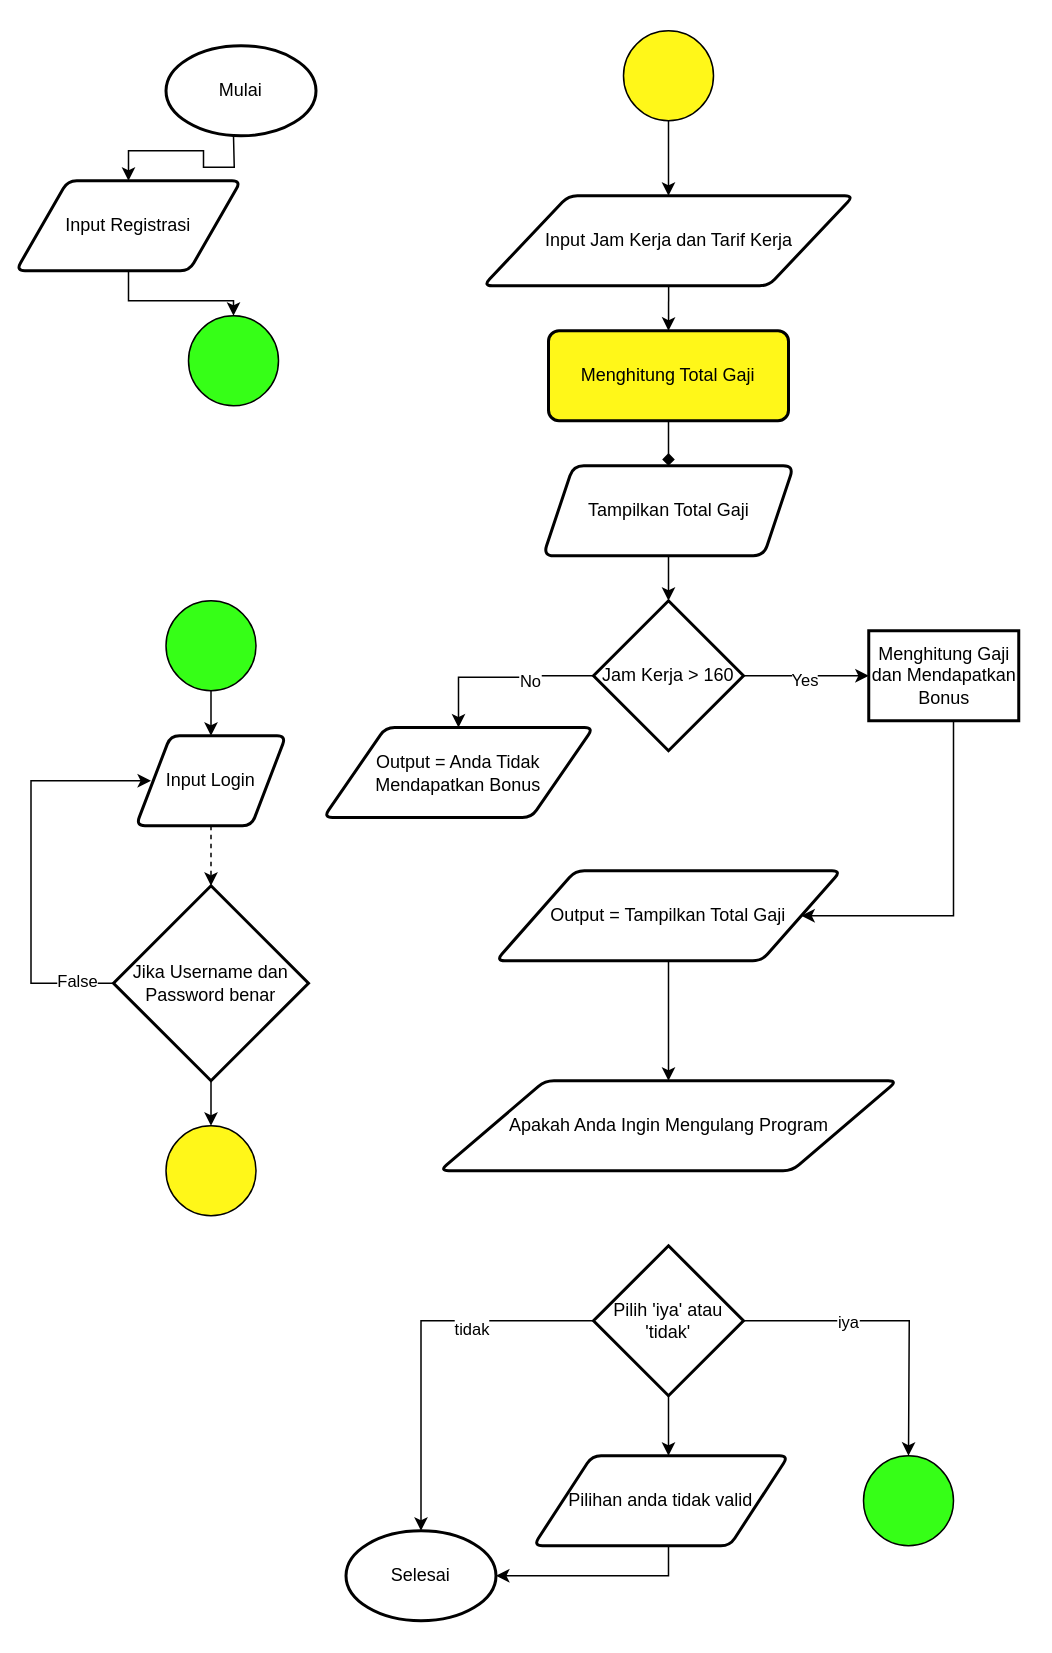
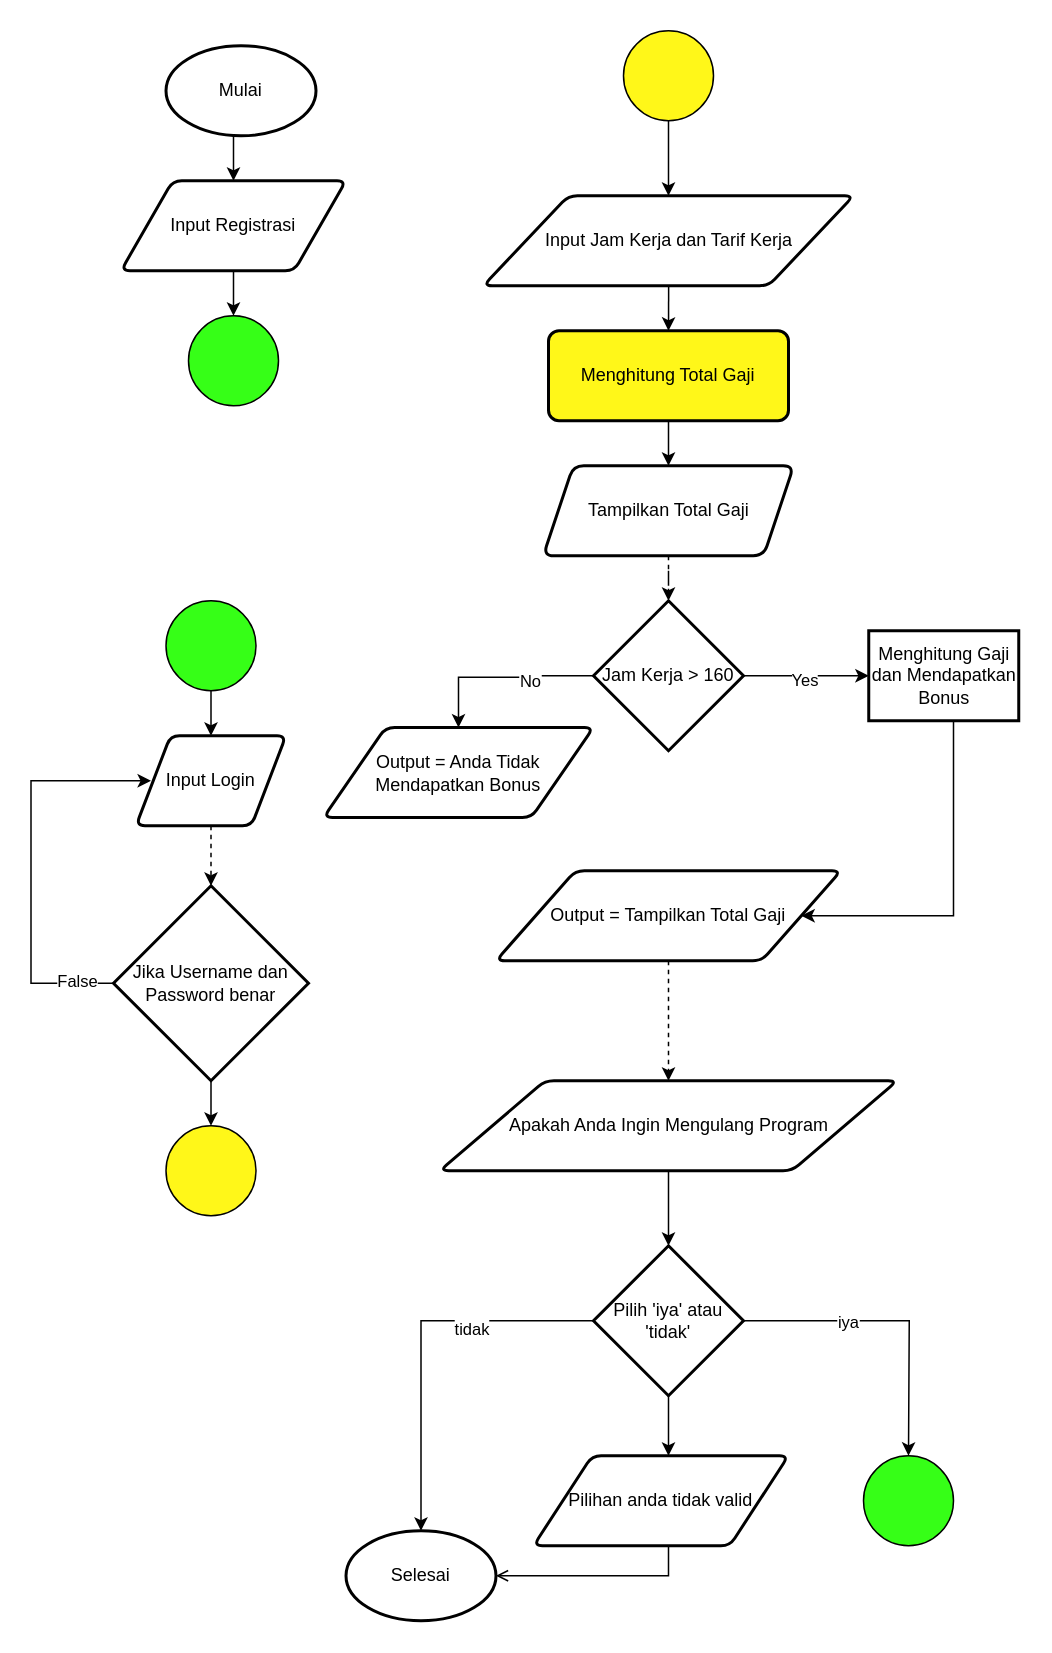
(128, 226) -> (233, 226)
(668, 453) -> (668, 454)
(668, 565) -> (668, 565)
(668, 1016) -> (668, 1016)
none -> (668, 1203)
(507, 1576) -> (505, 1576)
